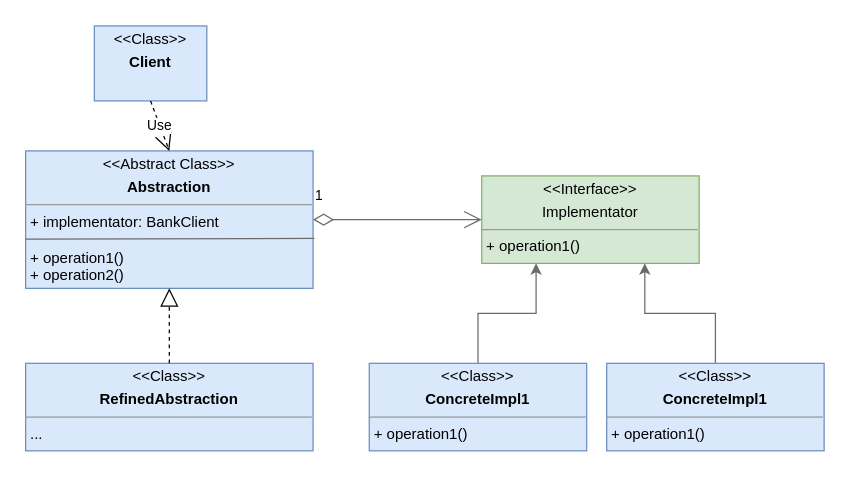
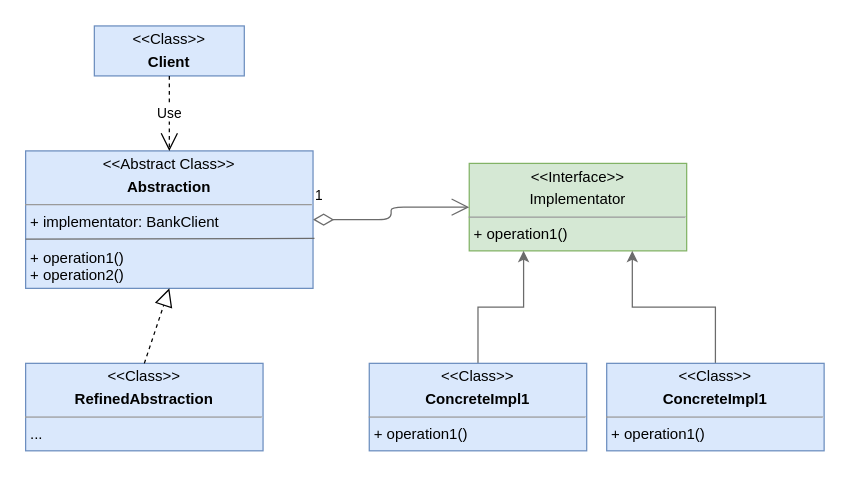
(151, 63) -> (169, 51)
(591, 219) -> (578, 207)
(169, 407) -> (144, 407)
